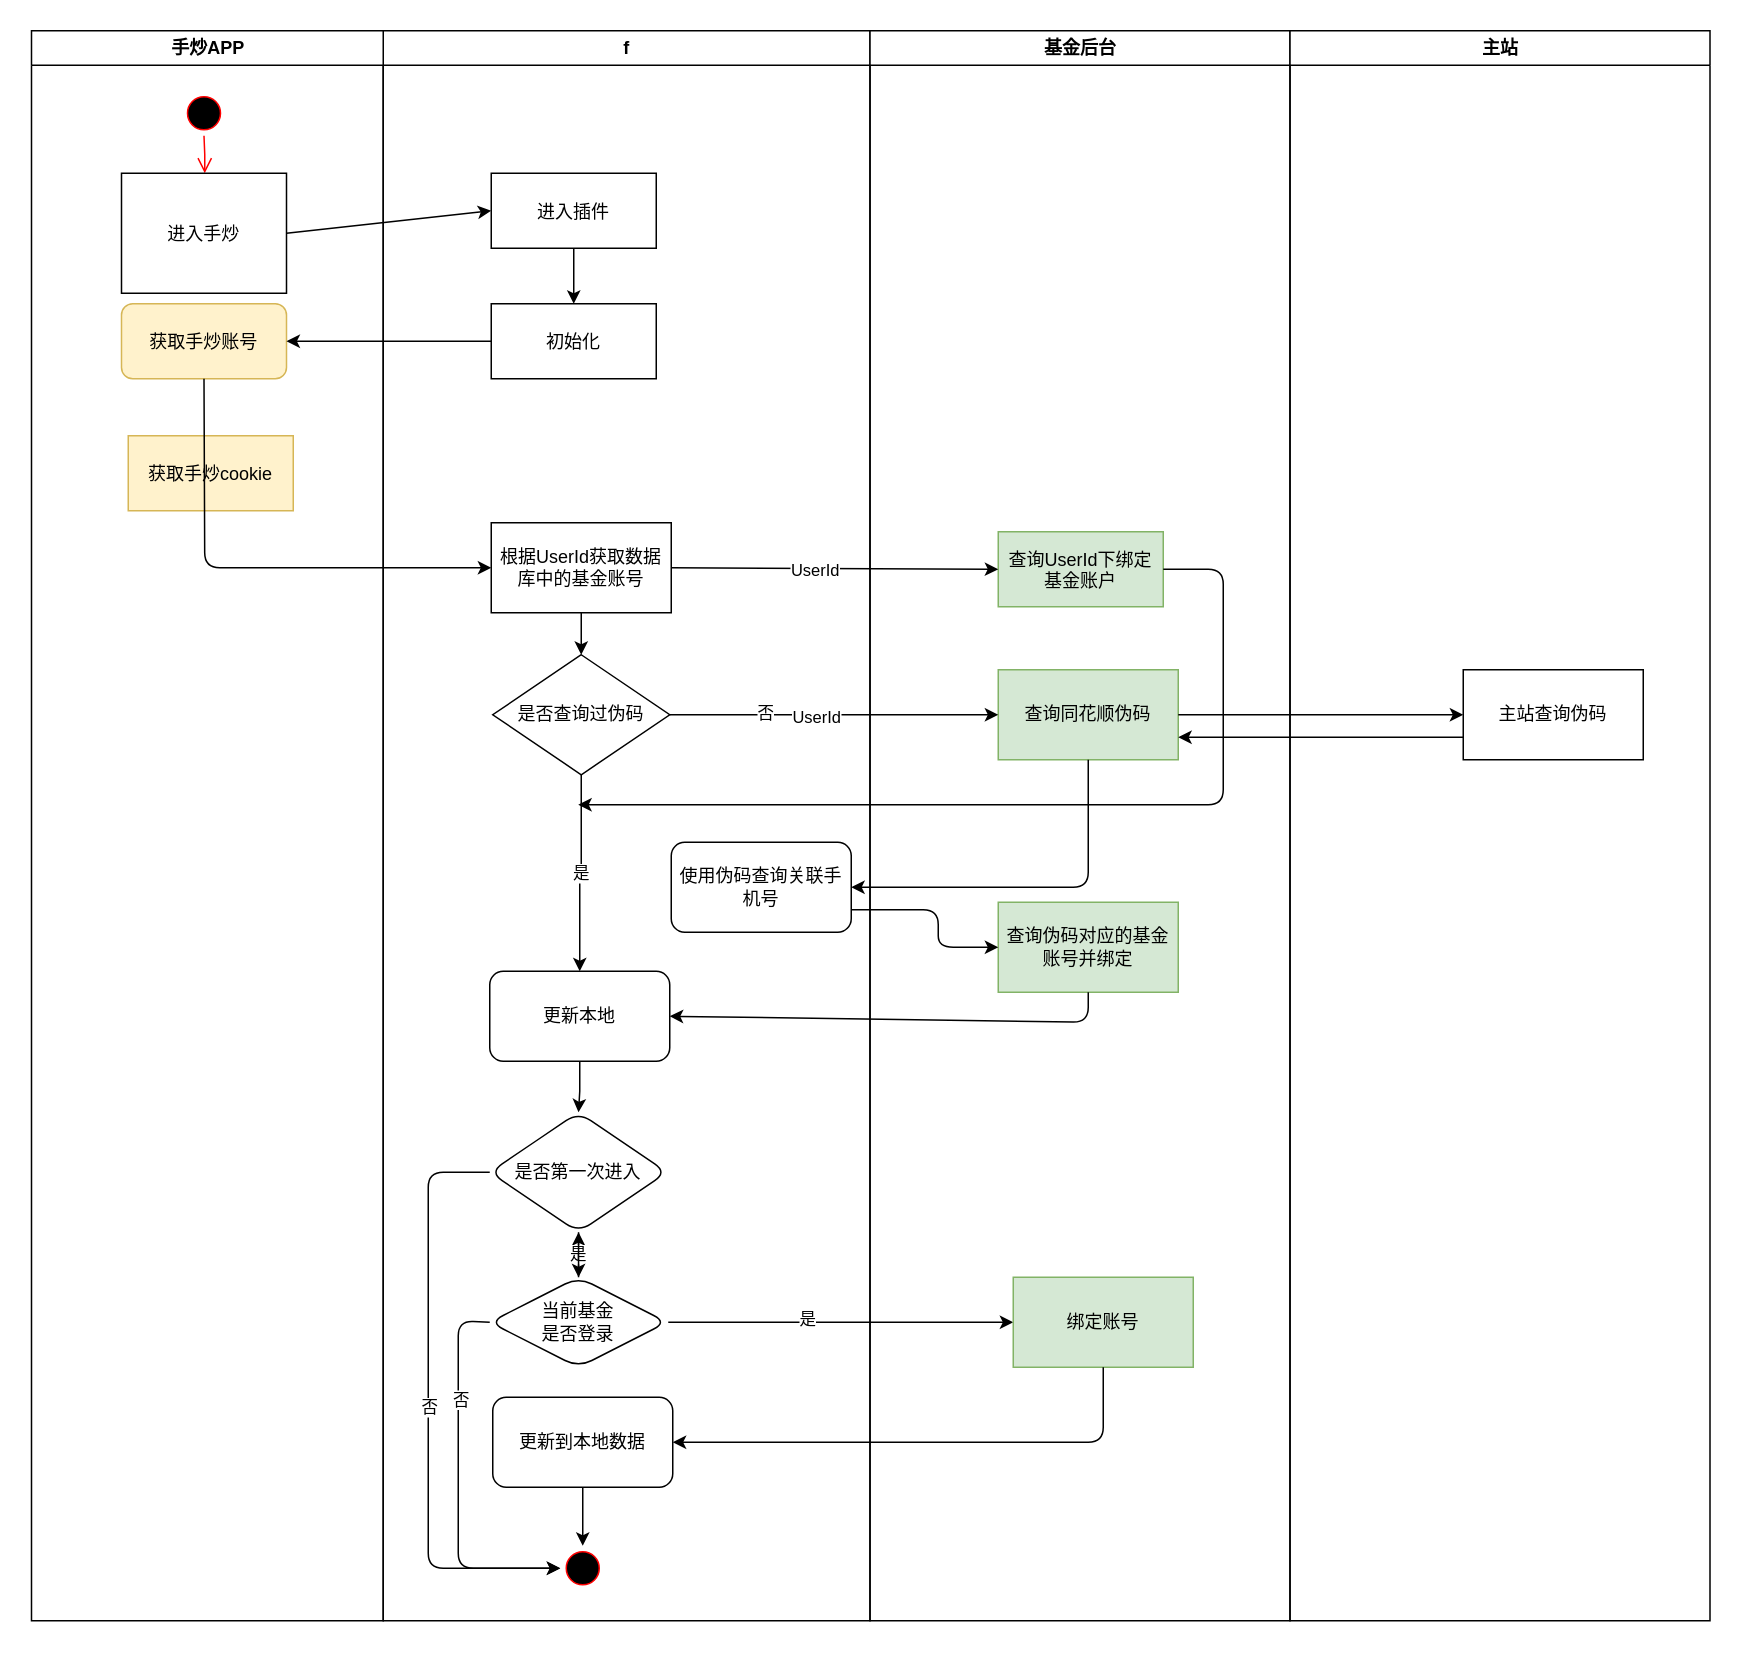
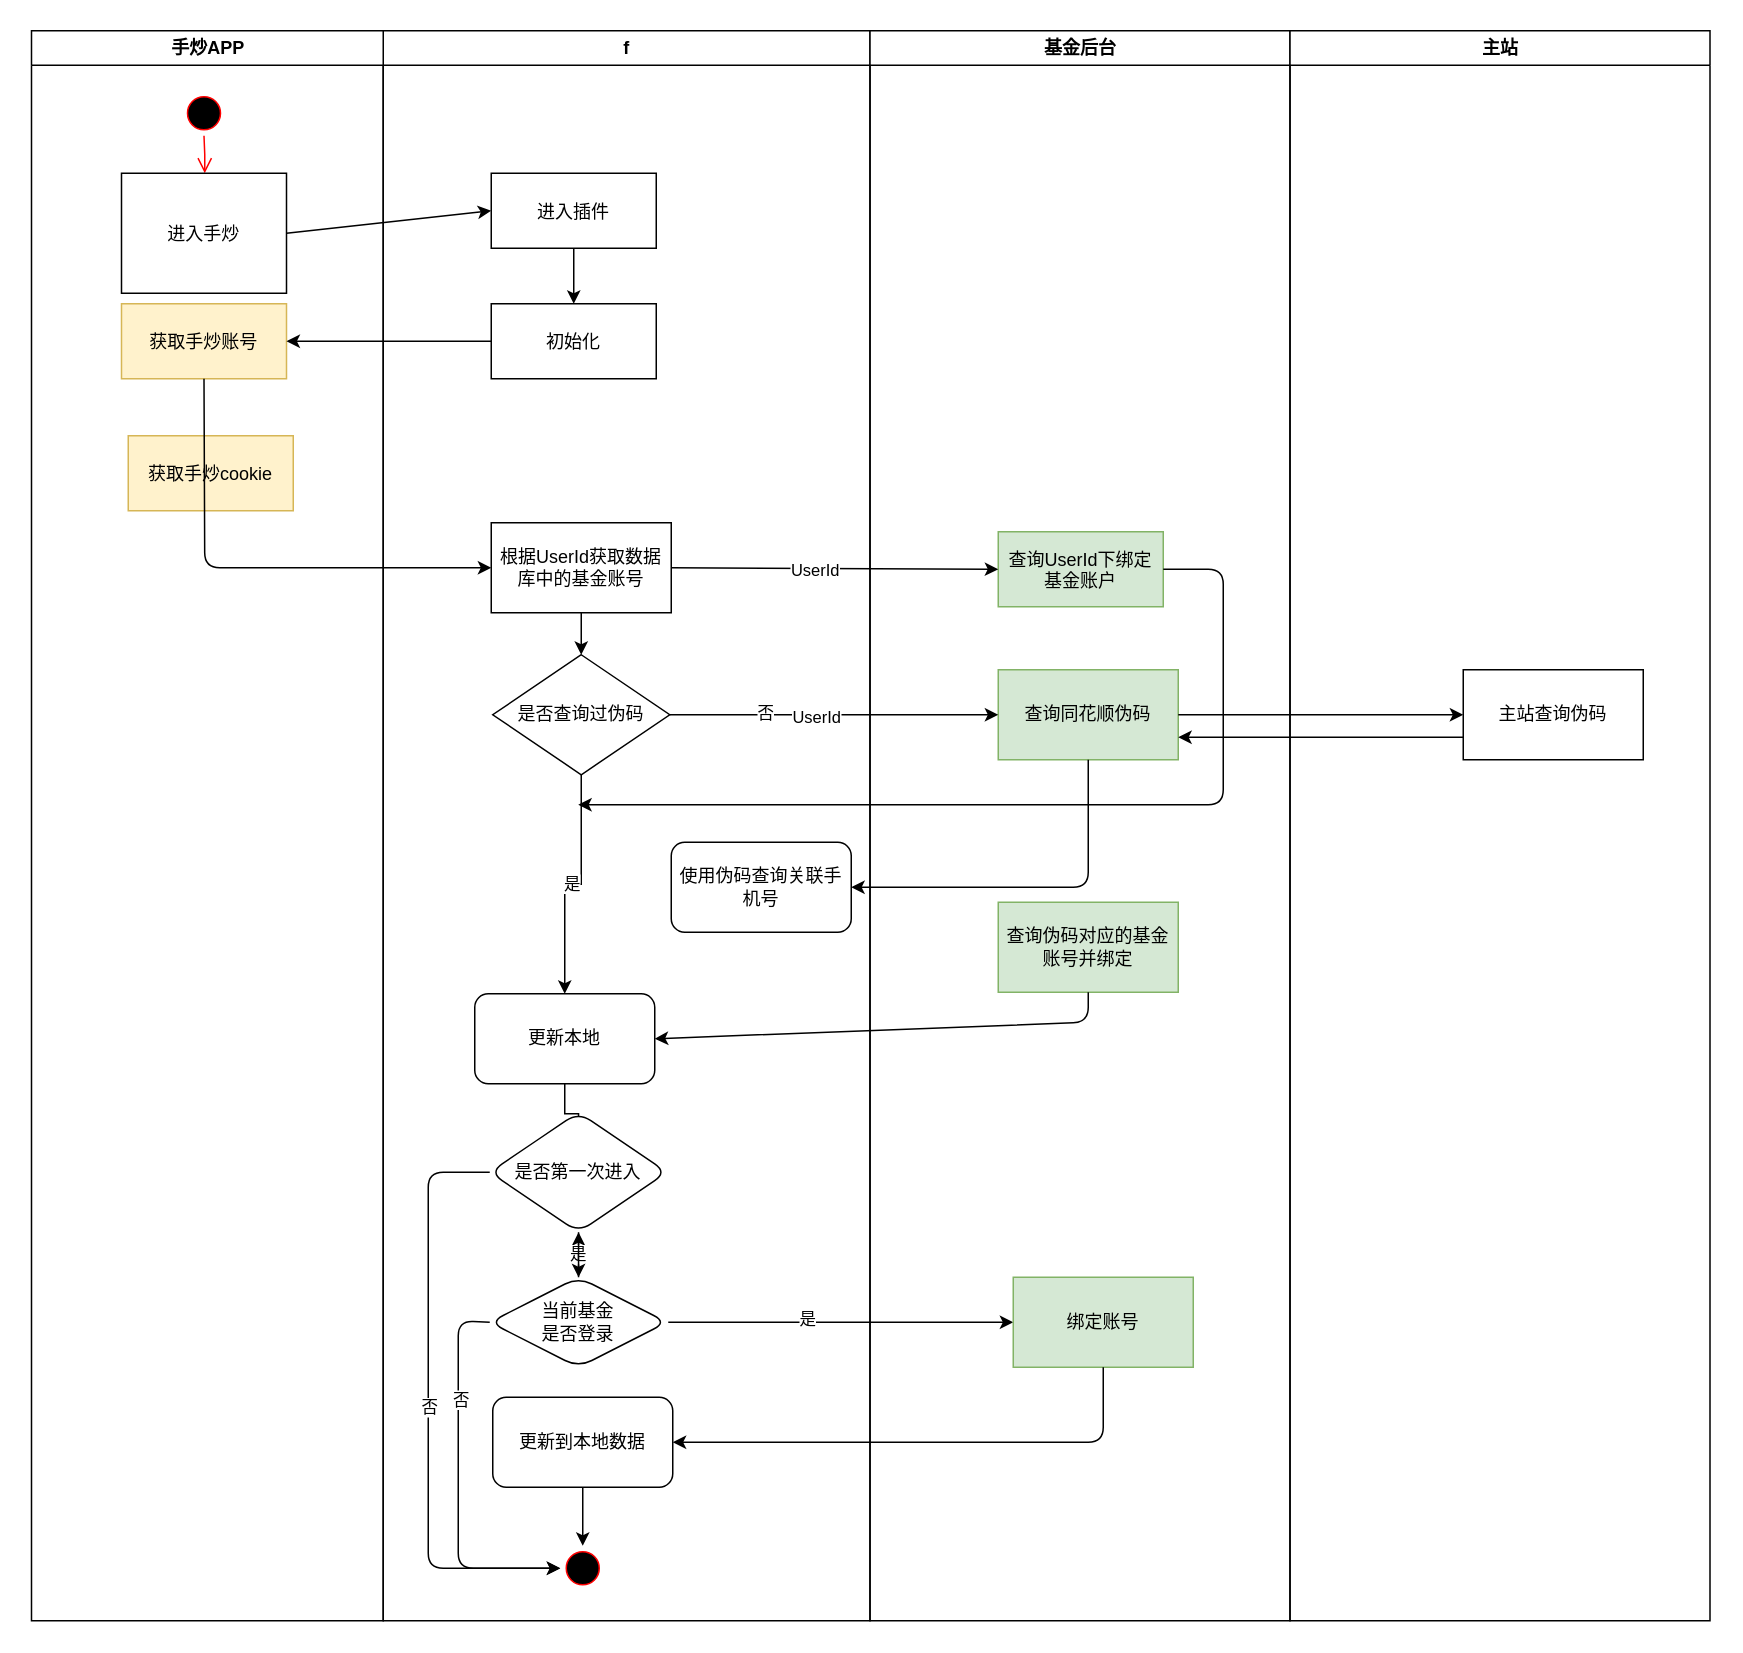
(204, 341) -> (204, 341)
(929, 910) -> none
(580, 1016) -> (565, 1039)
